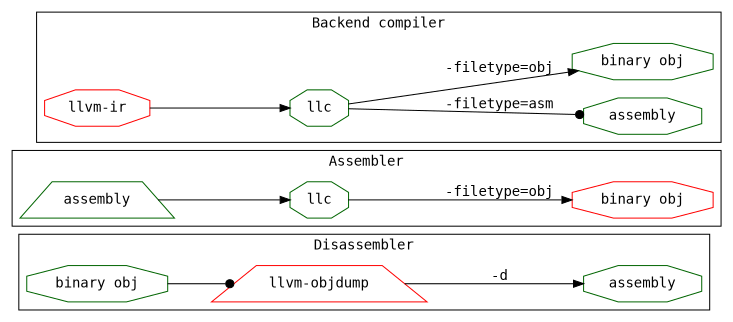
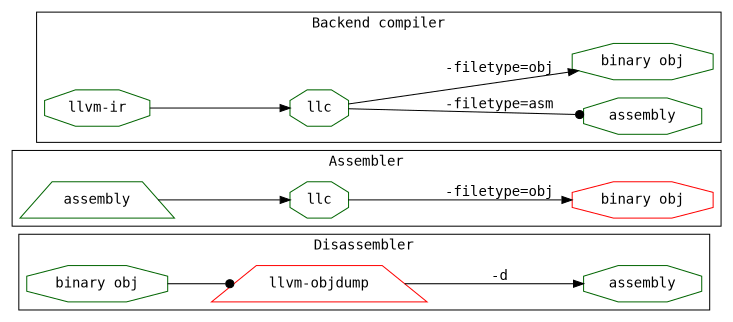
(97, 108) -> (97, 108)
